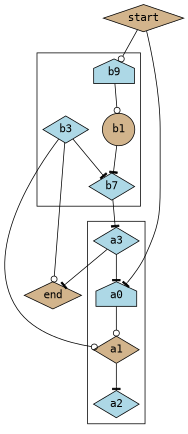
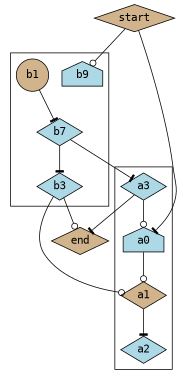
(116, 95) -> none
(87, 156) -> (60, 158)
(116, 266) -> (144, 211)
